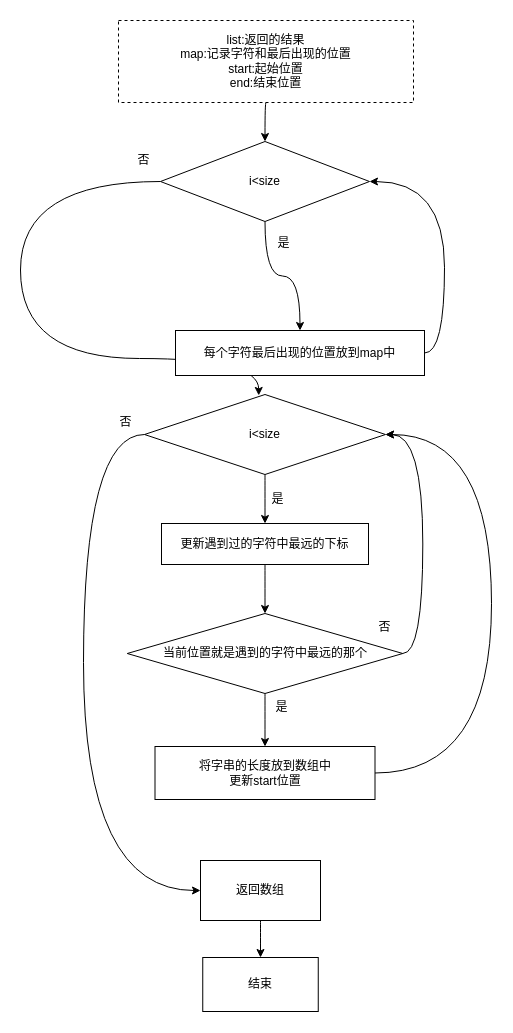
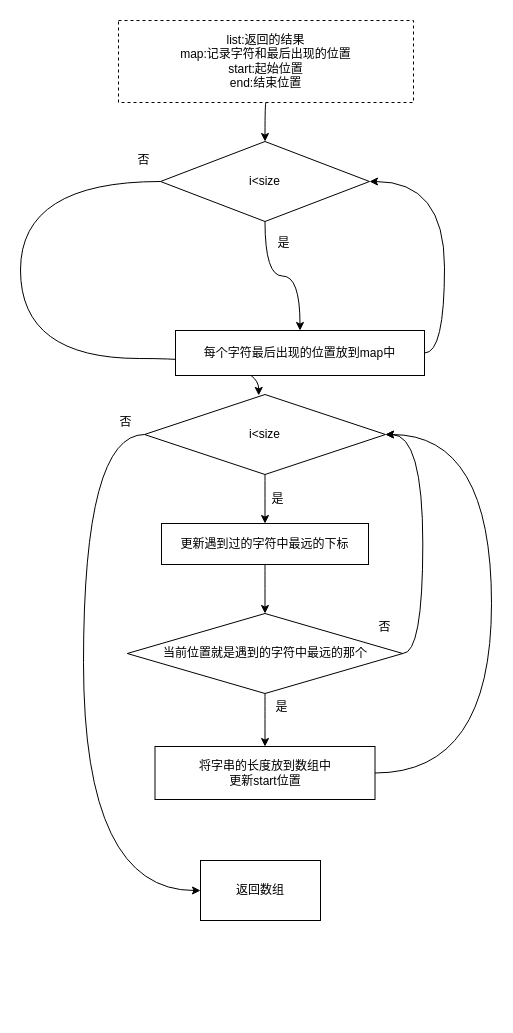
(261, 936) -> none
(261, 985) -> none
